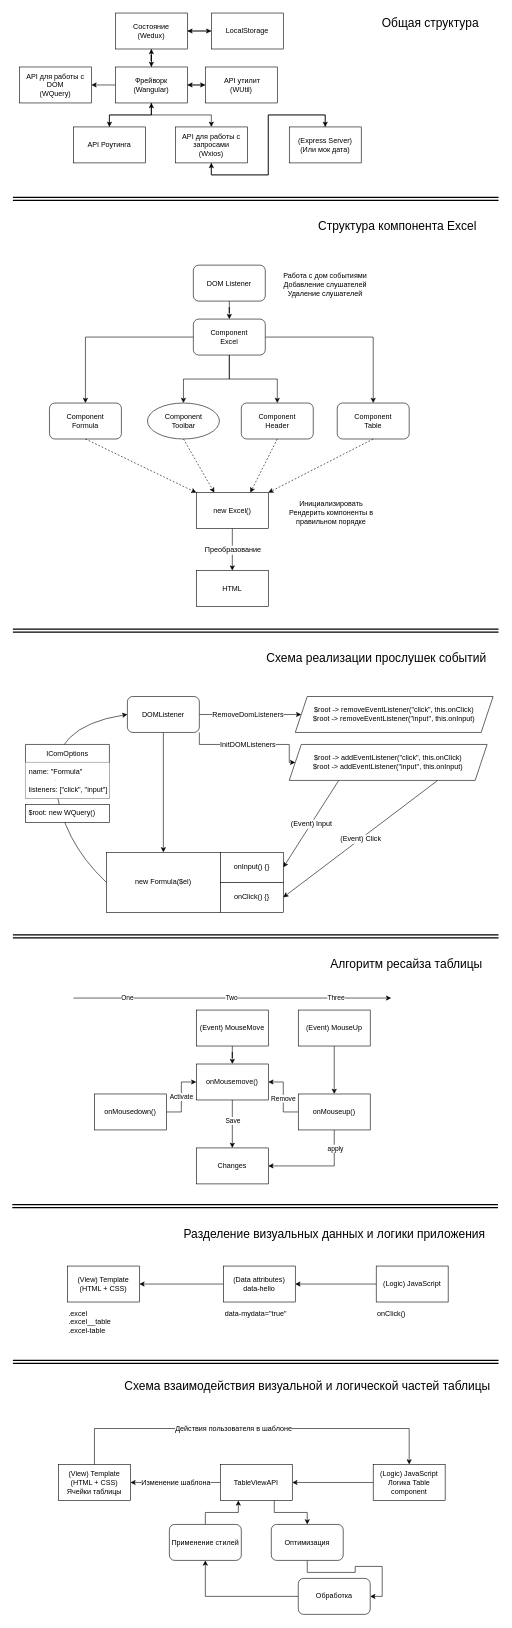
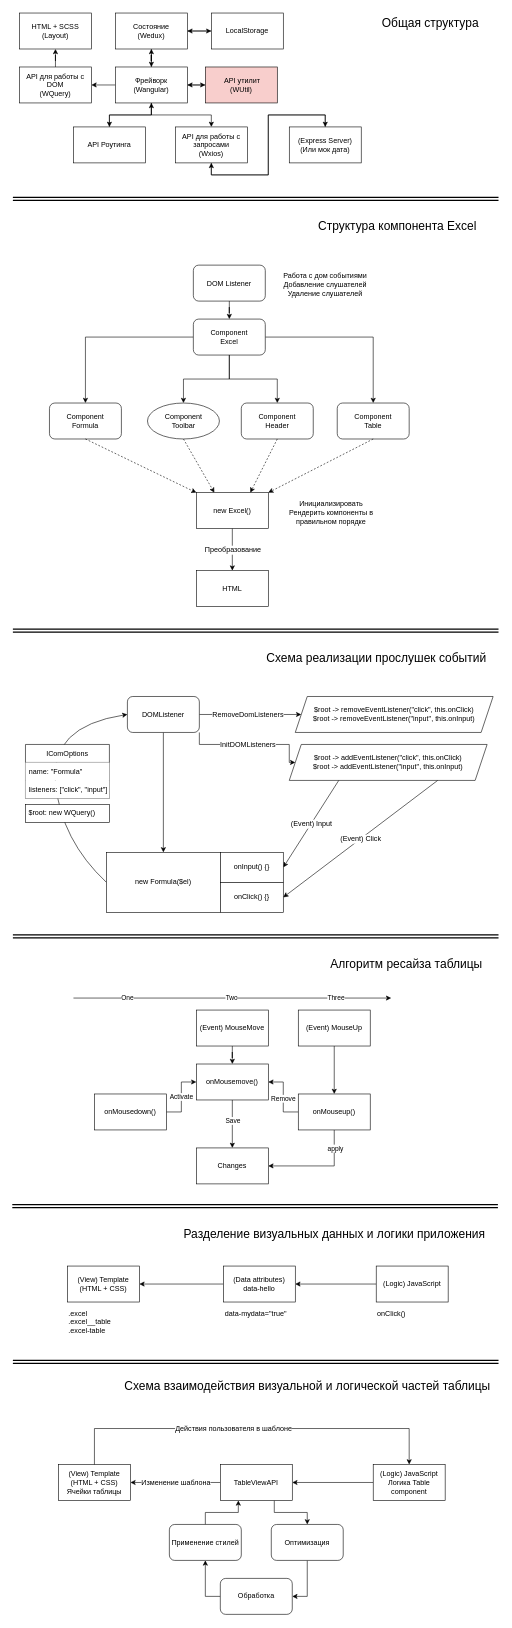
none -> (56, 30)
none -> (56, 55)
(242, 84) -> (242, 84)
(335, 1597) -> (257, 1597)
